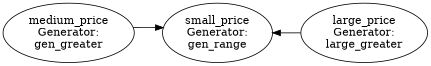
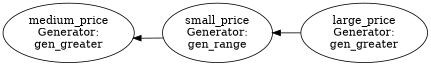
(144, 28) -> (152, 38)
(364, 33) -> (364, 33)
